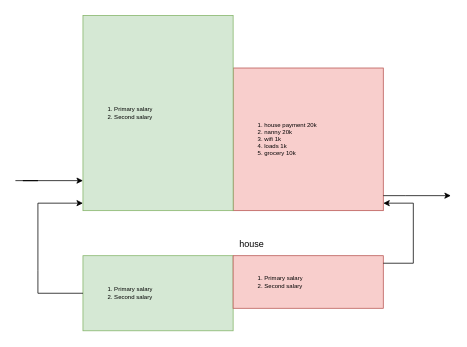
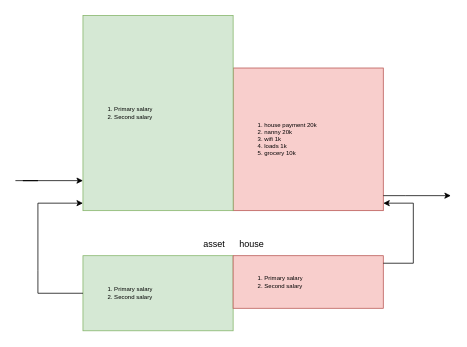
none -> (214, 244)
